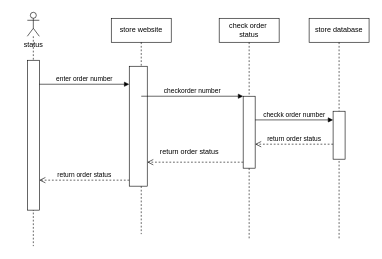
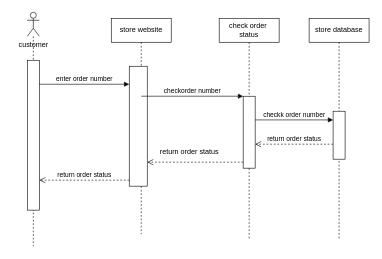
(34, 45) -> (34, 45)
